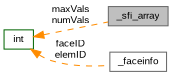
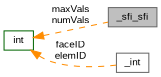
(138, 16) -> (133, 17)
(138, 62) -> (133, 63)
